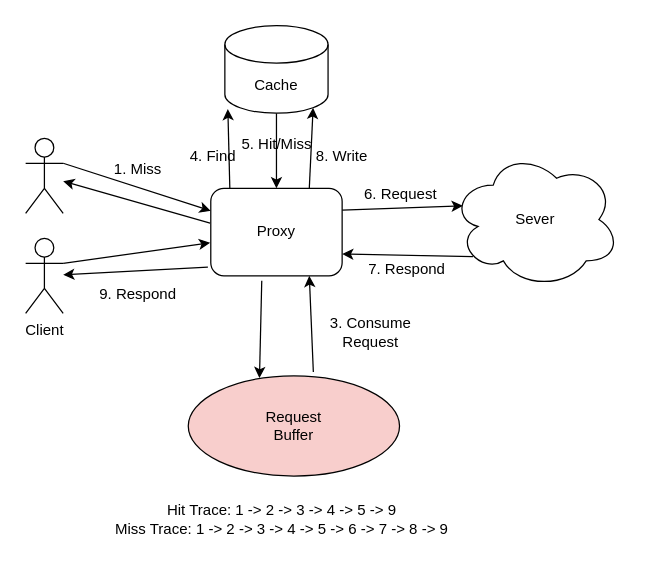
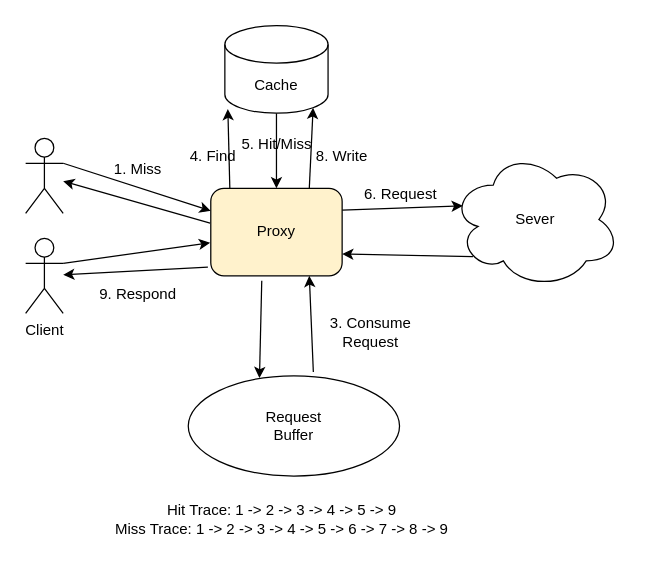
(276, 232) -> (276, 232)
(407, 269) -> none
(294, 426) -> (294, 426)
